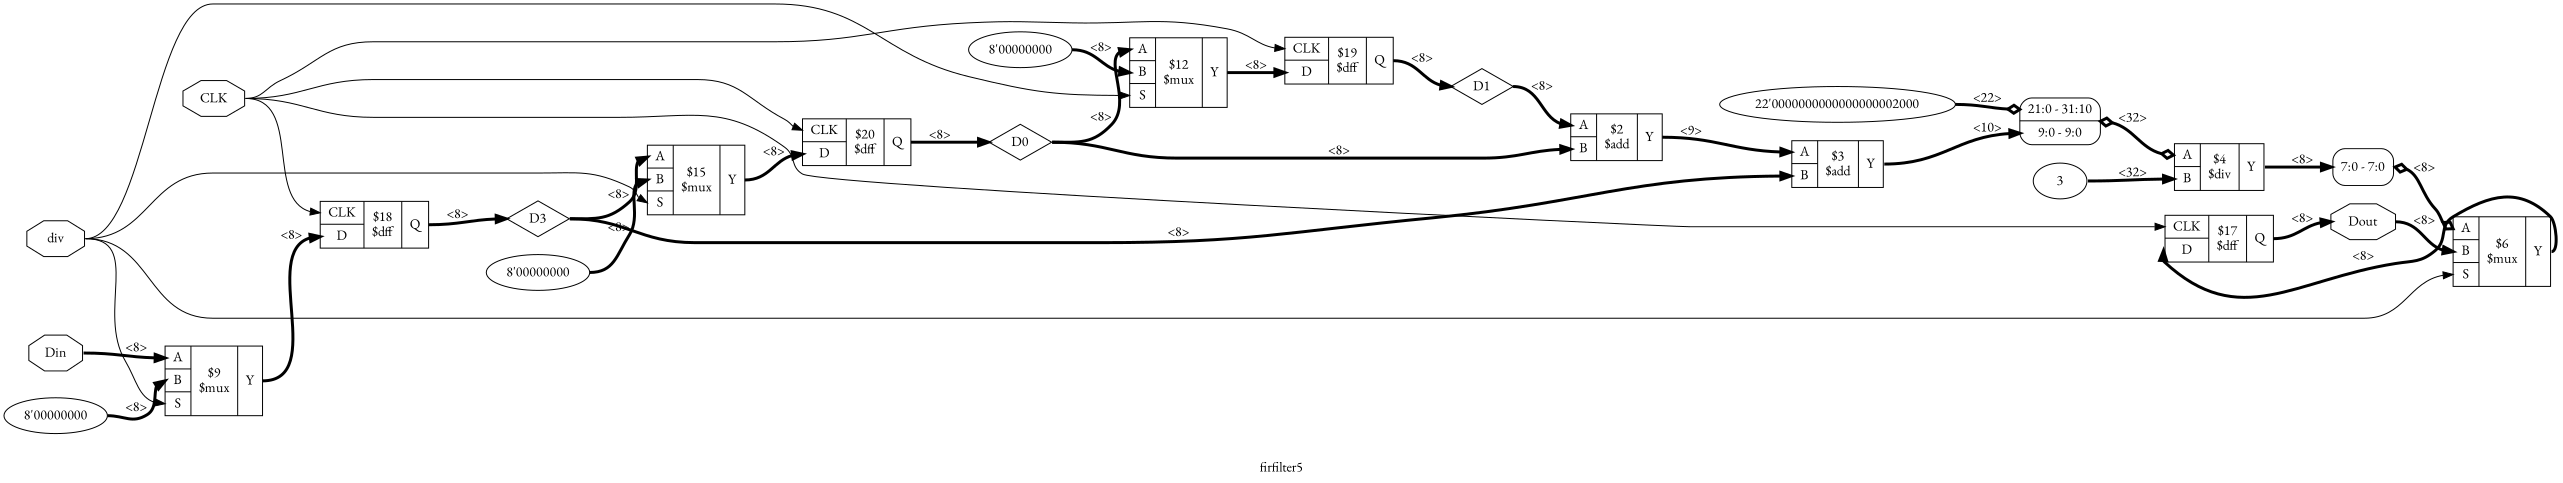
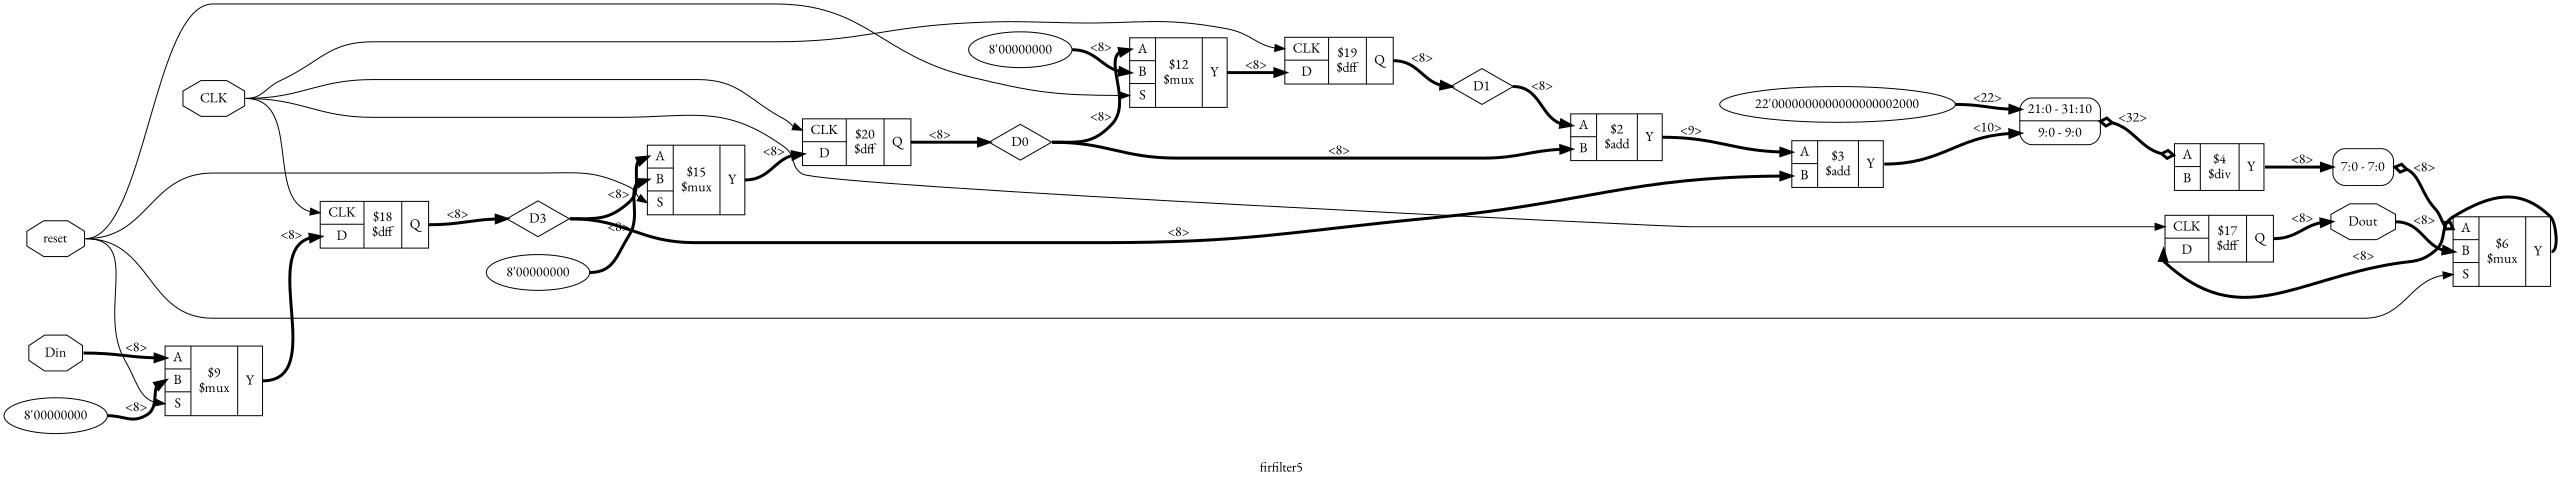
(1982, 106) -> (1982, 106)
(2060, 181) -> none
(56, 239) -> (56, 239)
